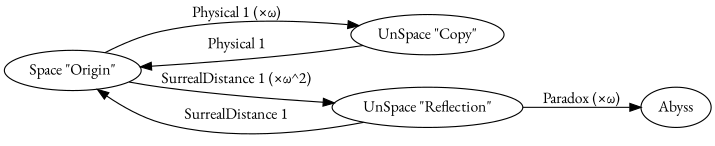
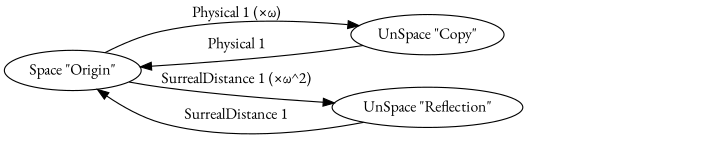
(676, 107) -> none
